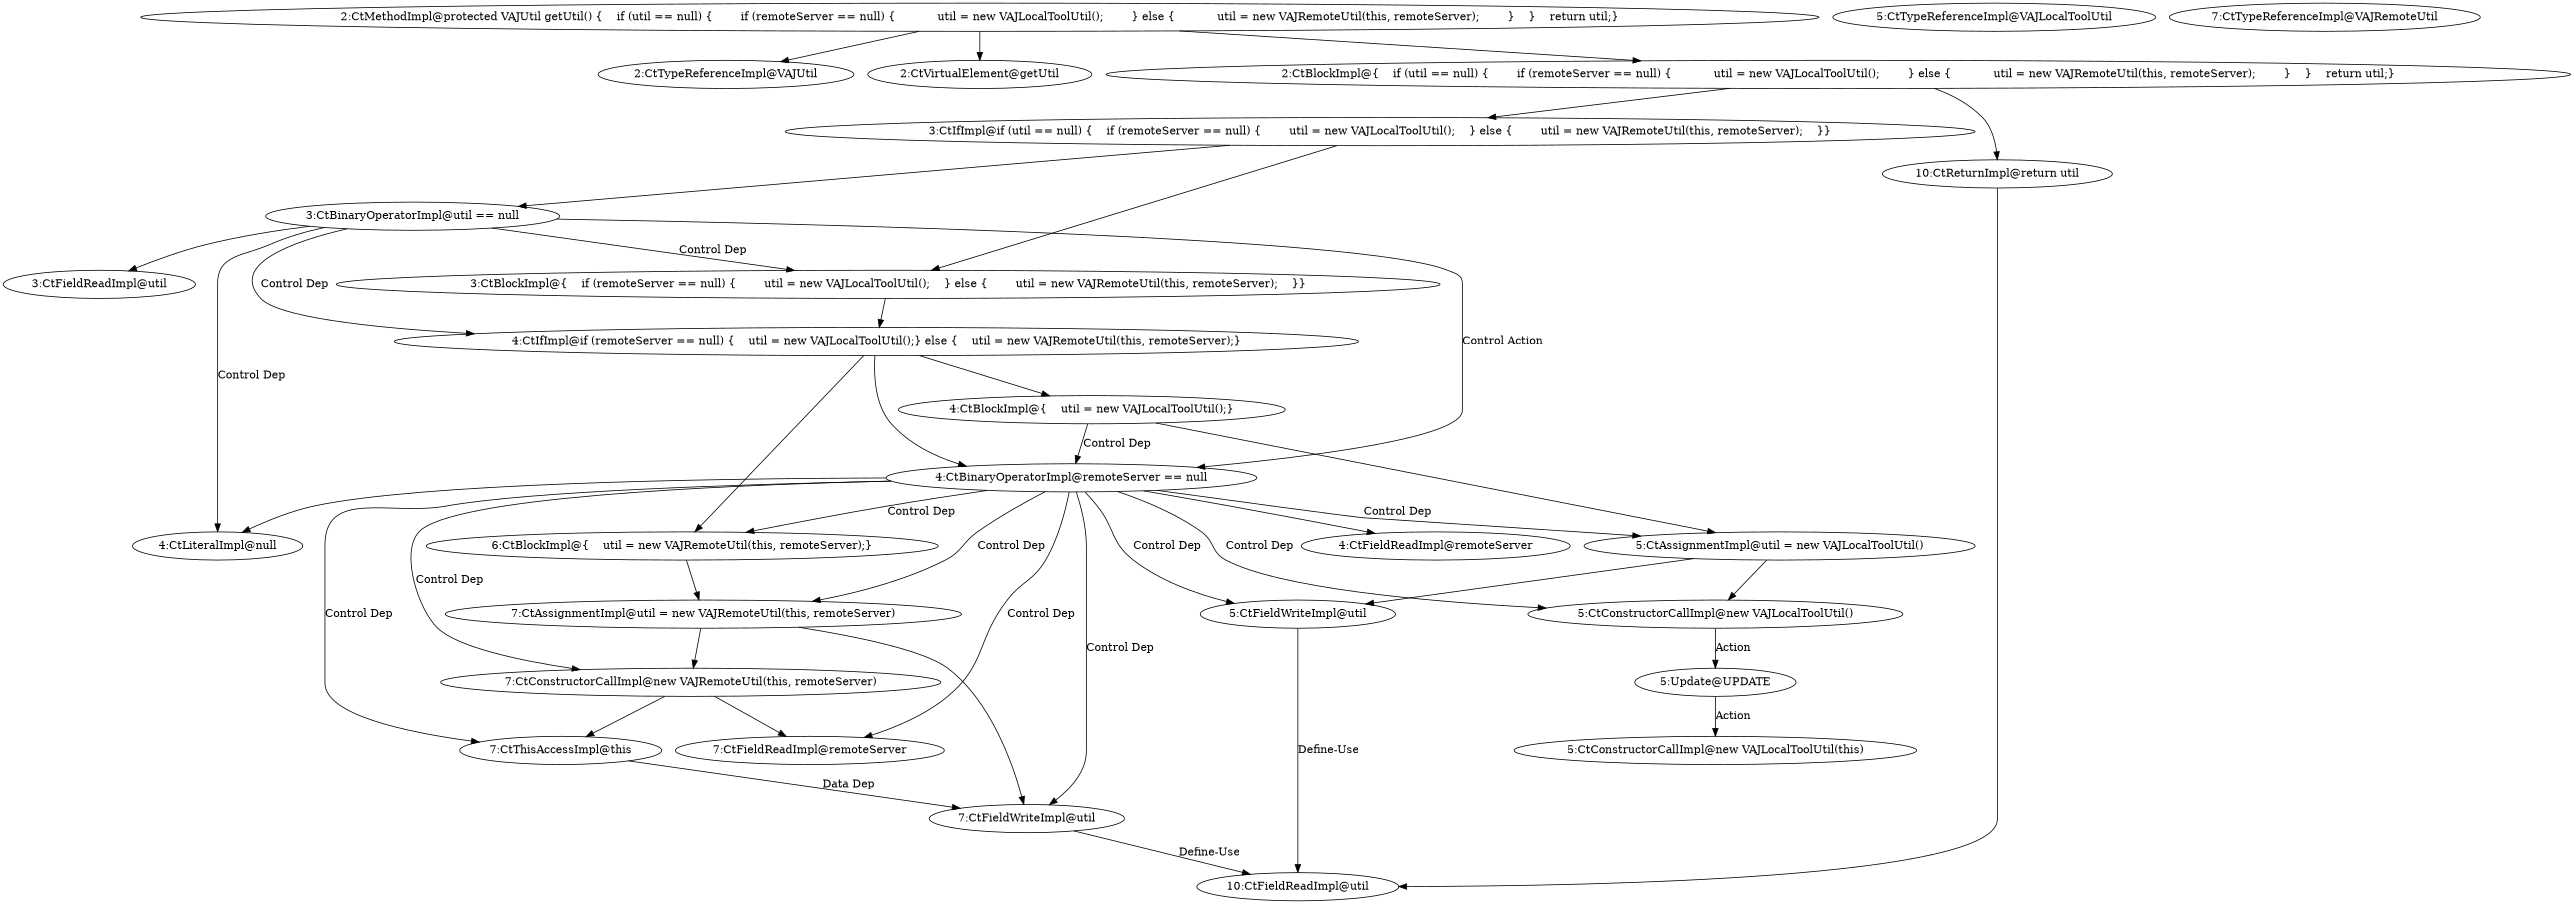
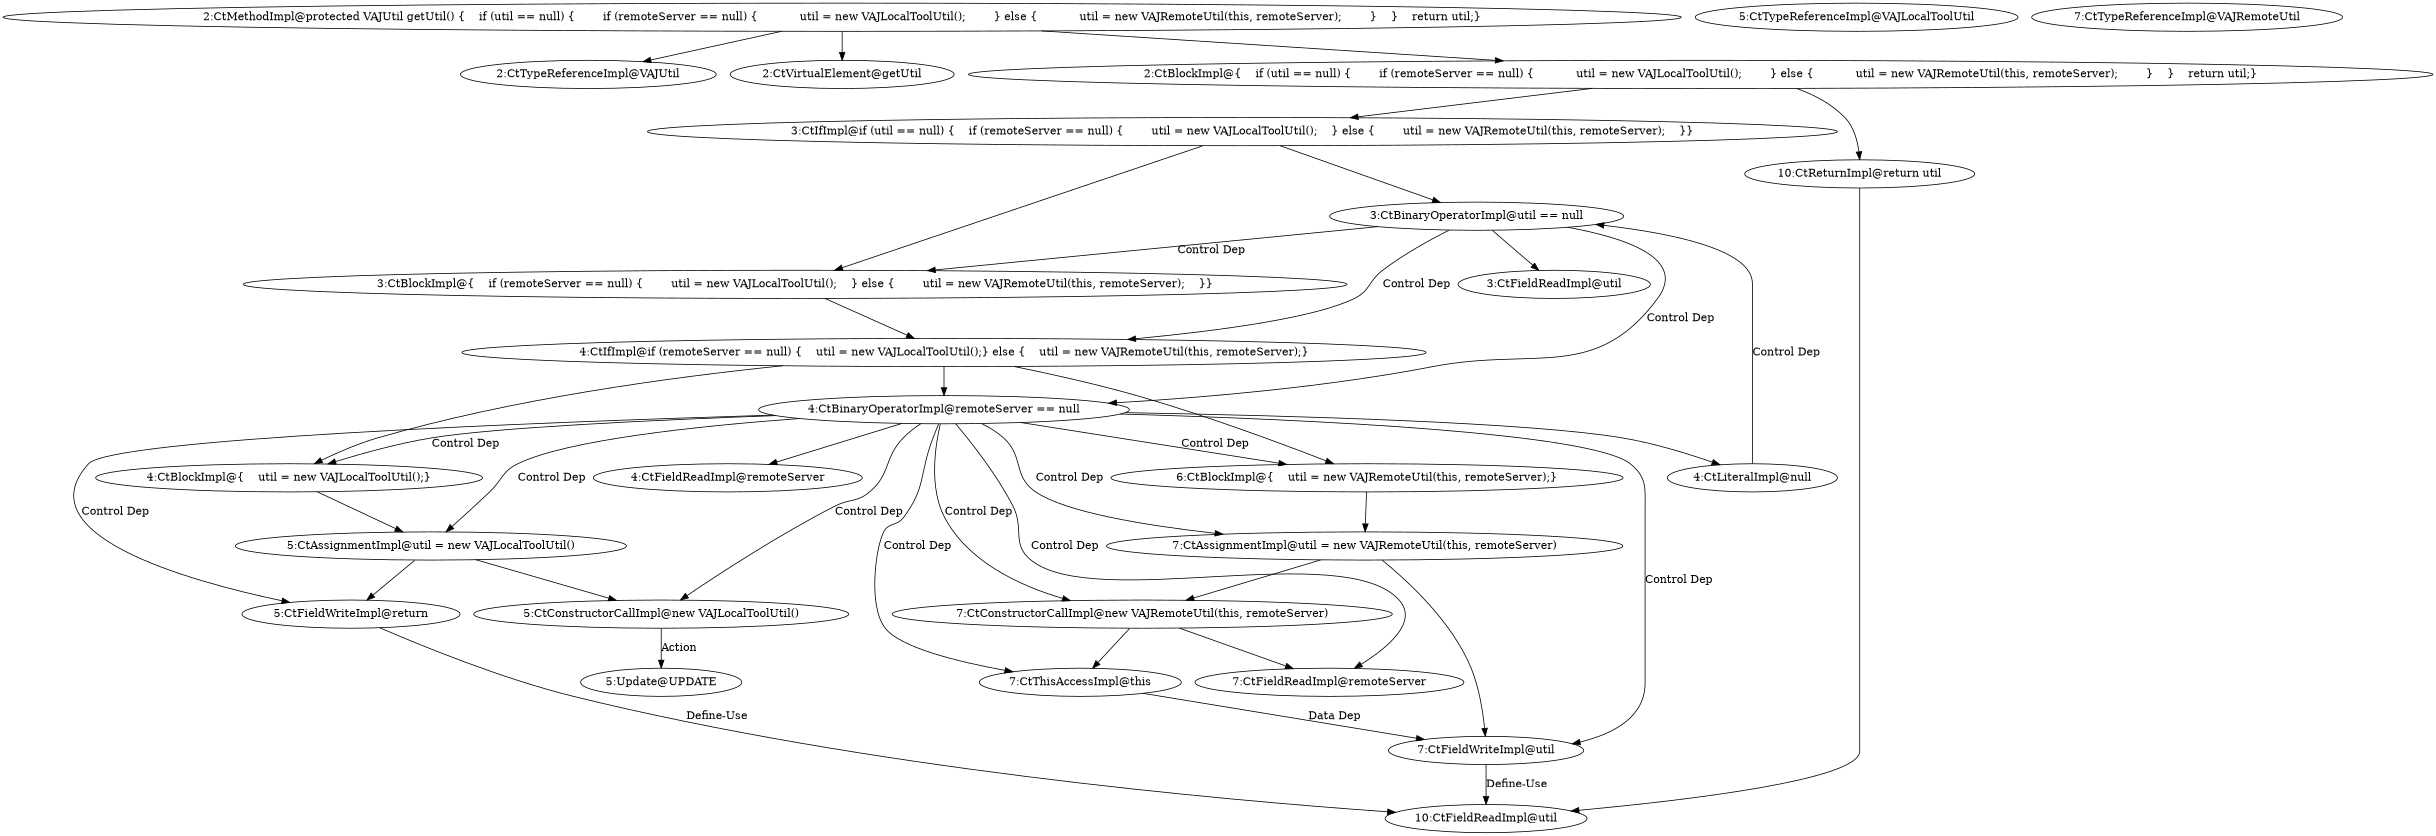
(218, 340) -> (1752, 290)
(1503, 342) -> (1681, 318)
(1083, 440) -> (499, 430)
(1298, 614) -> (351, 614)
(1715, 750) -> none
